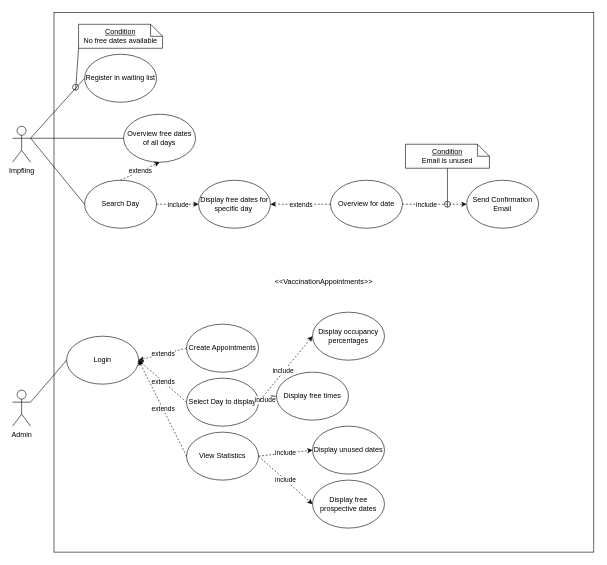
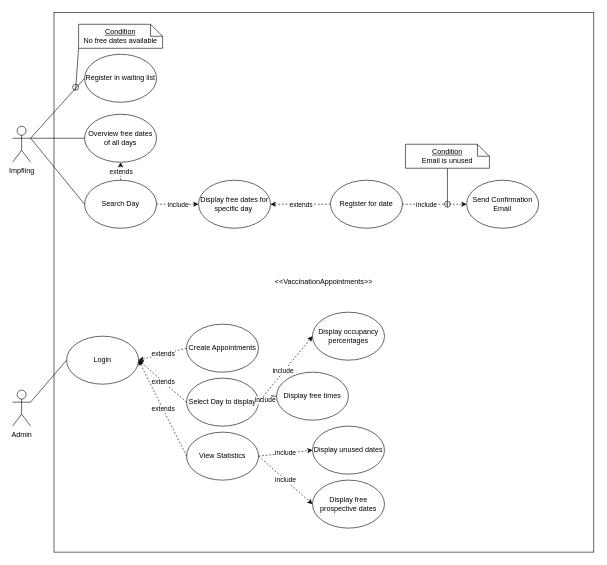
(159, 138) -> (120, 138)
(366, 204) -> (366, 204)
